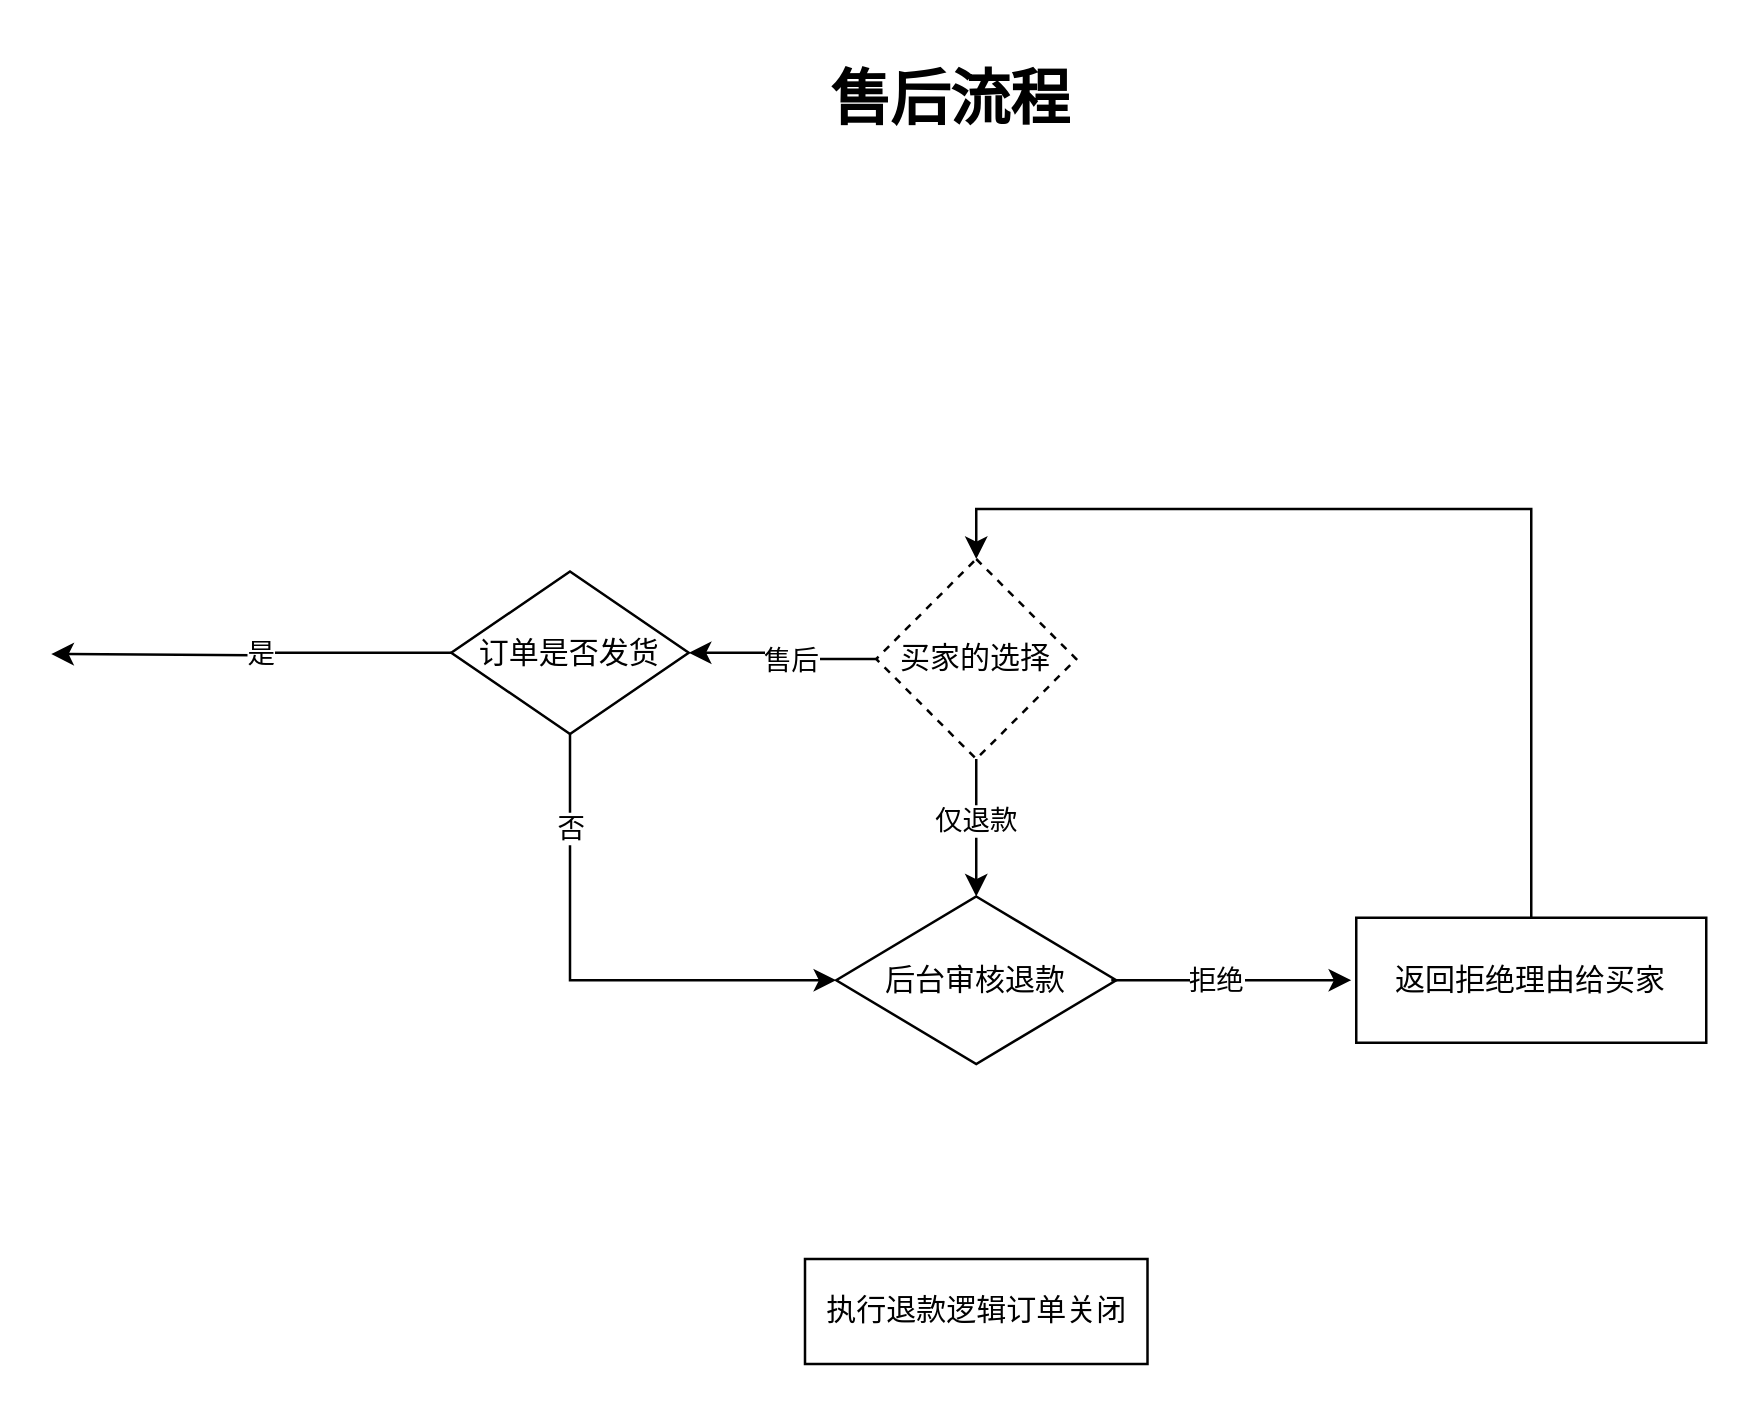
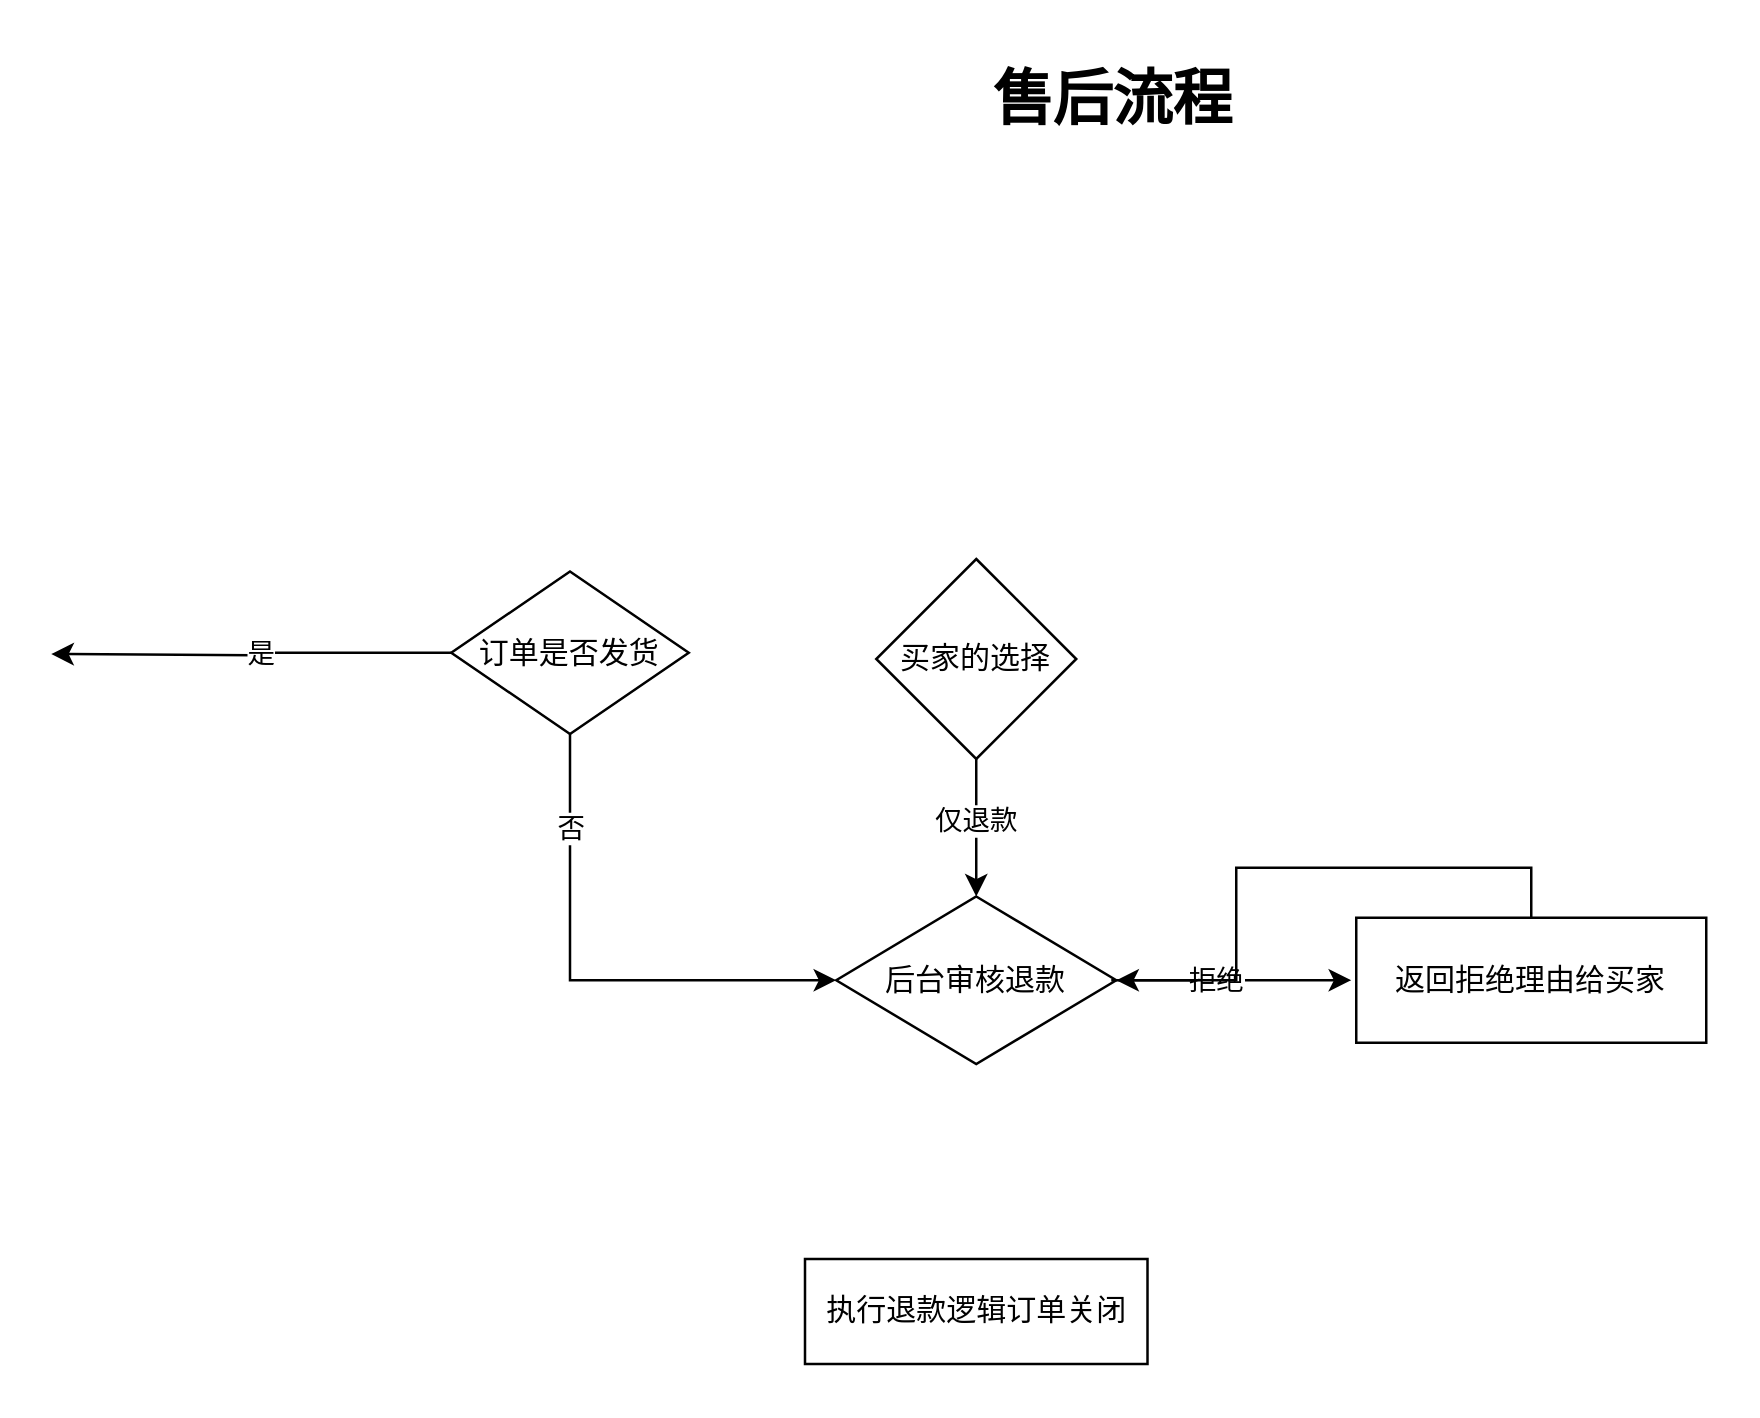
(956, 101) -> (1119, 101)
(1417, 509) -> (1331, 868)
(788, 659) -> none
(976, 659) -> (976, 659)
